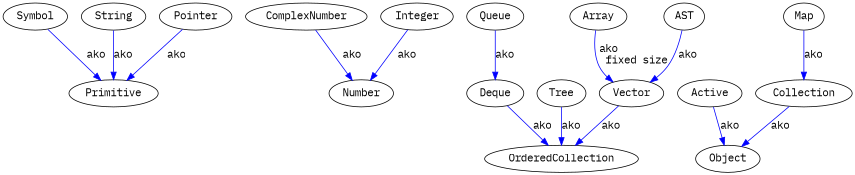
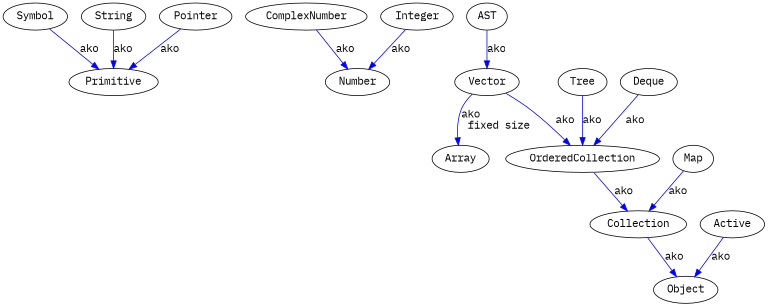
(495, 17) -> none
(596, 55) -> (460, 114)
none -> (608, 189)
